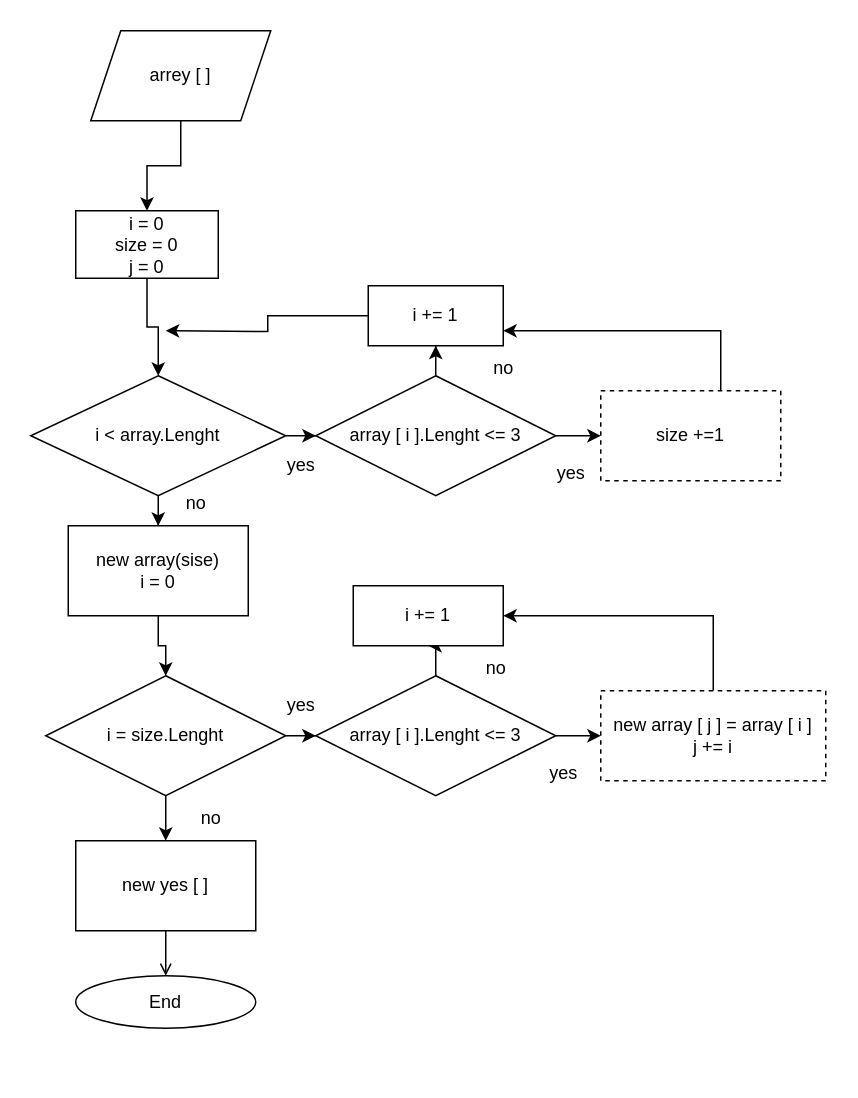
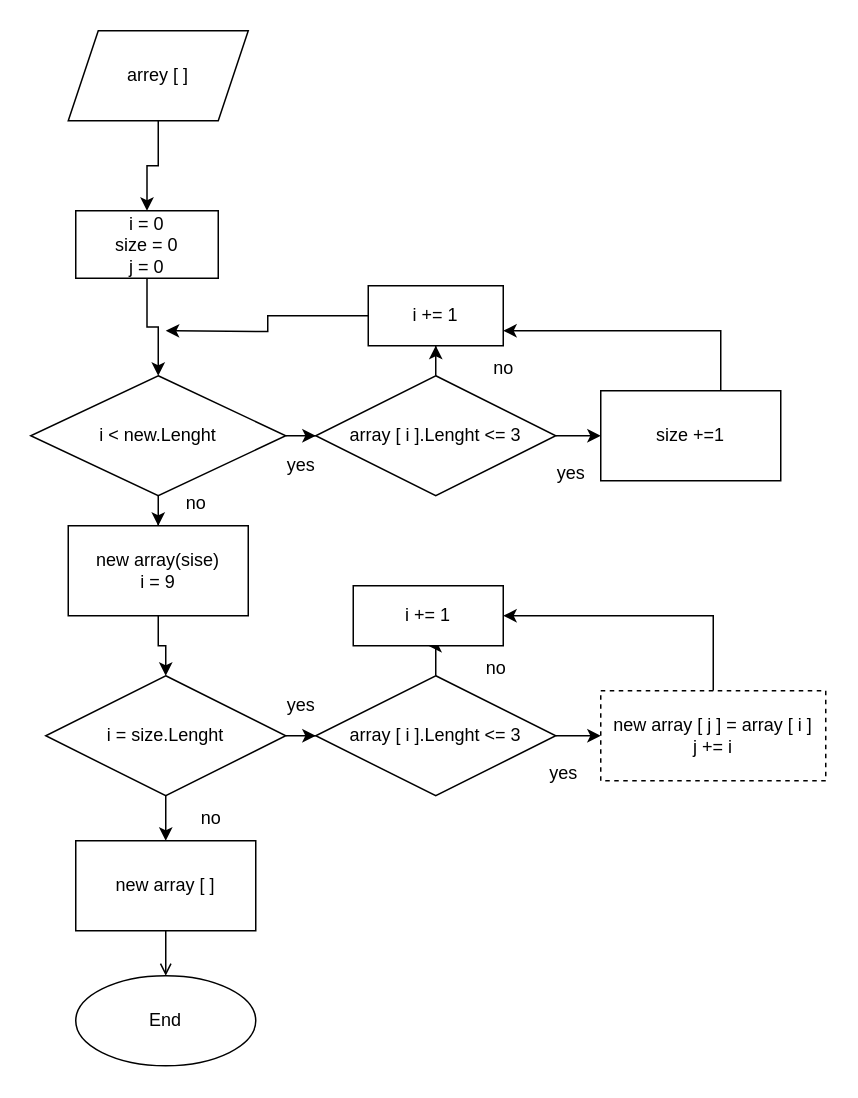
(181, 76) -> (158, 76)
(158, 436) -> (158, 436)
(691, 436) -> (691, 436)
(158, 571) -> (158, 571)
(166, 886) -> (166, 886)
(166, 1002) -> (166, 1021)
